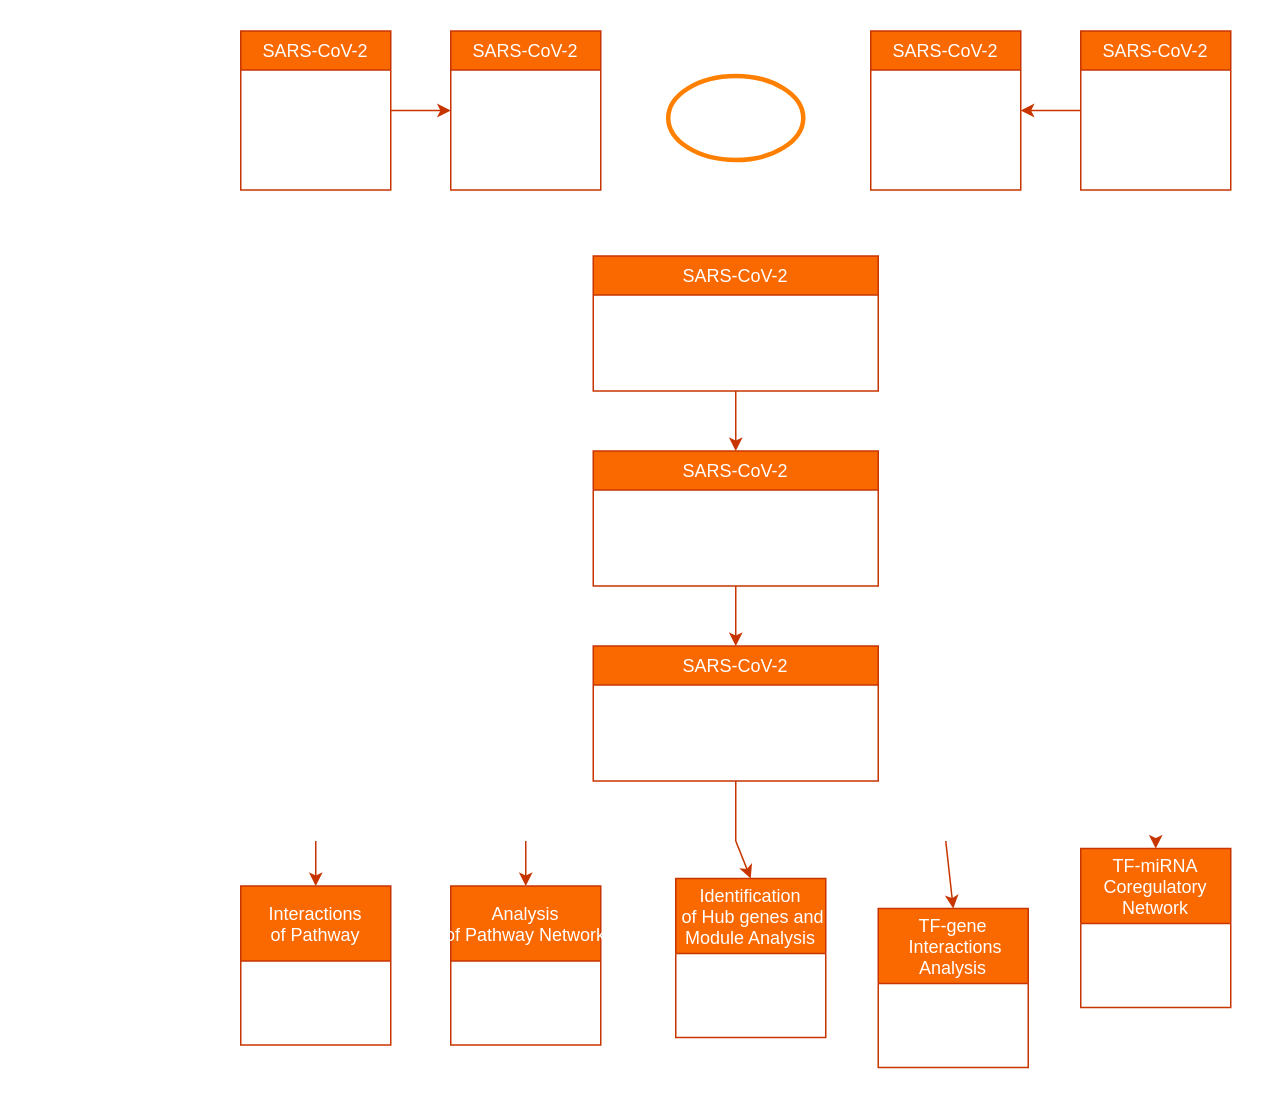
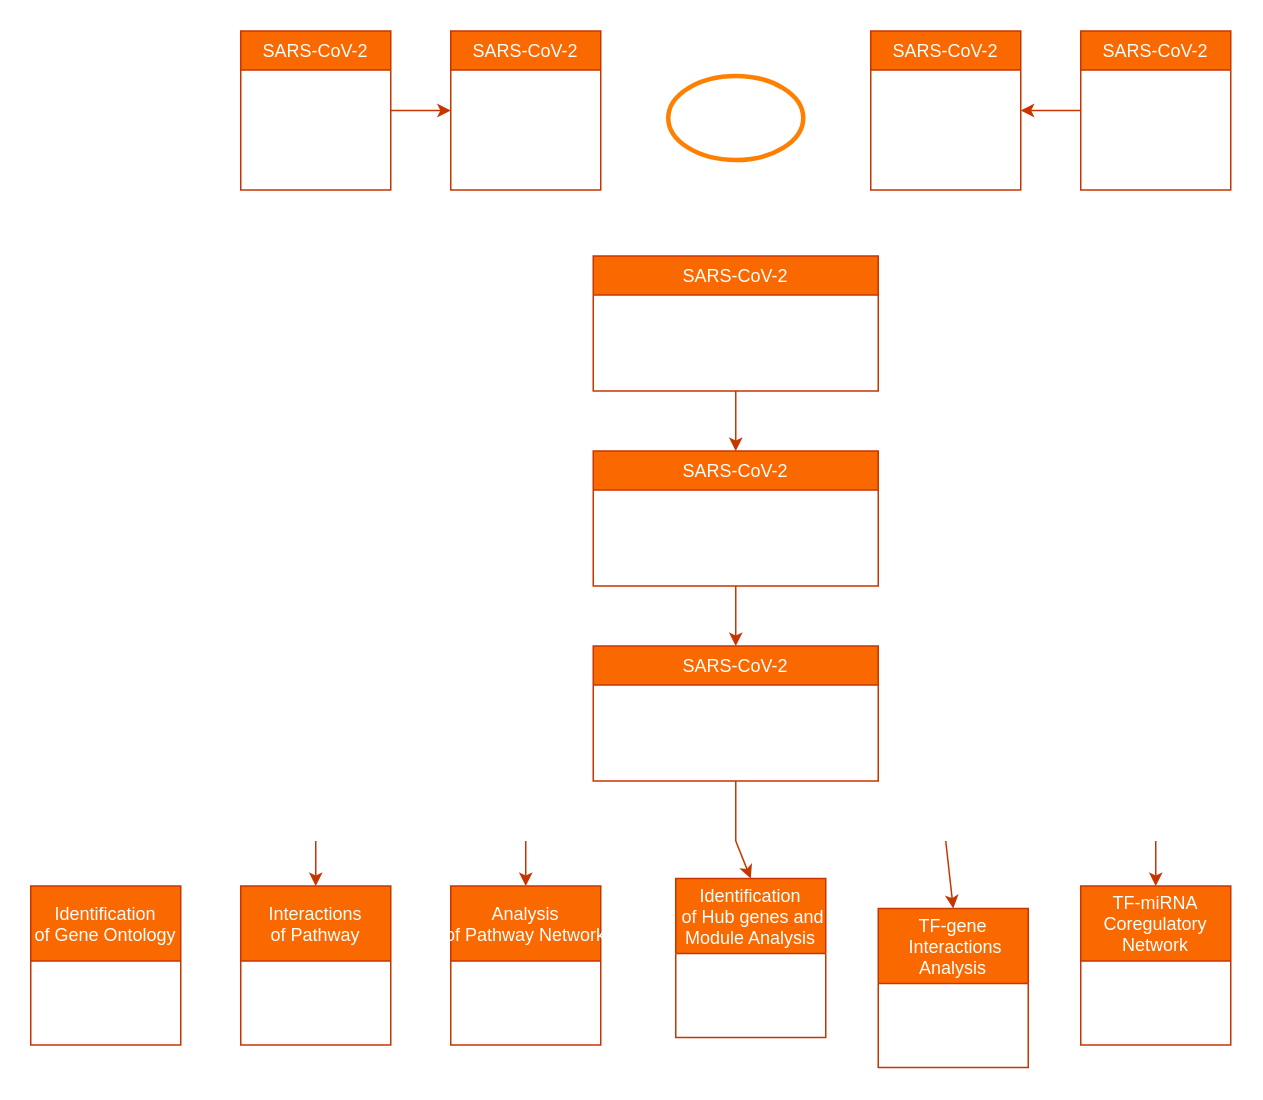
(1156, 928) -> (1156, 965)
none -> (106, 965)
